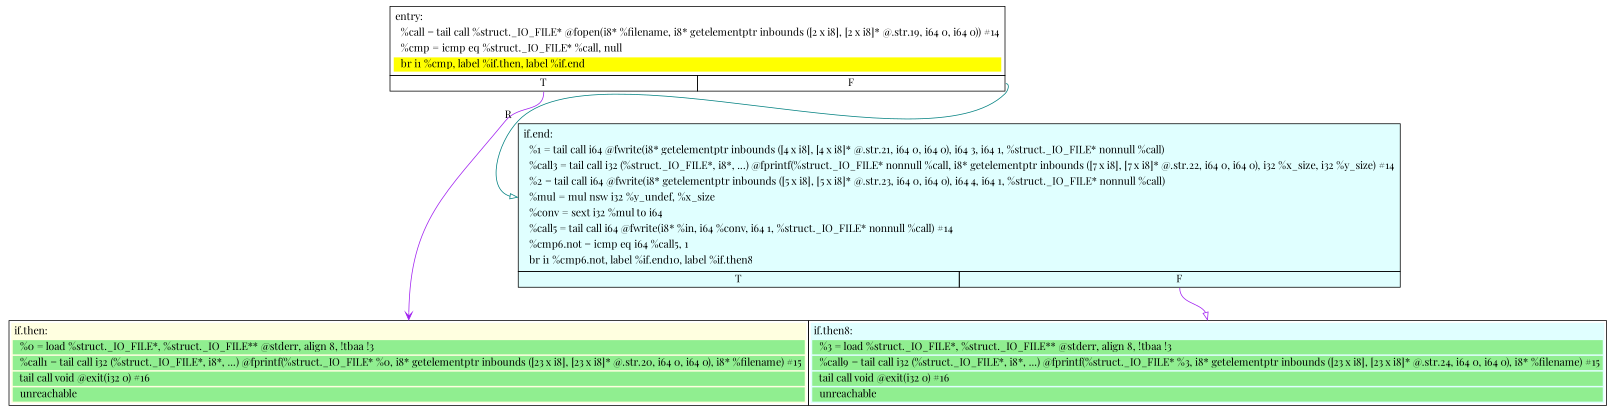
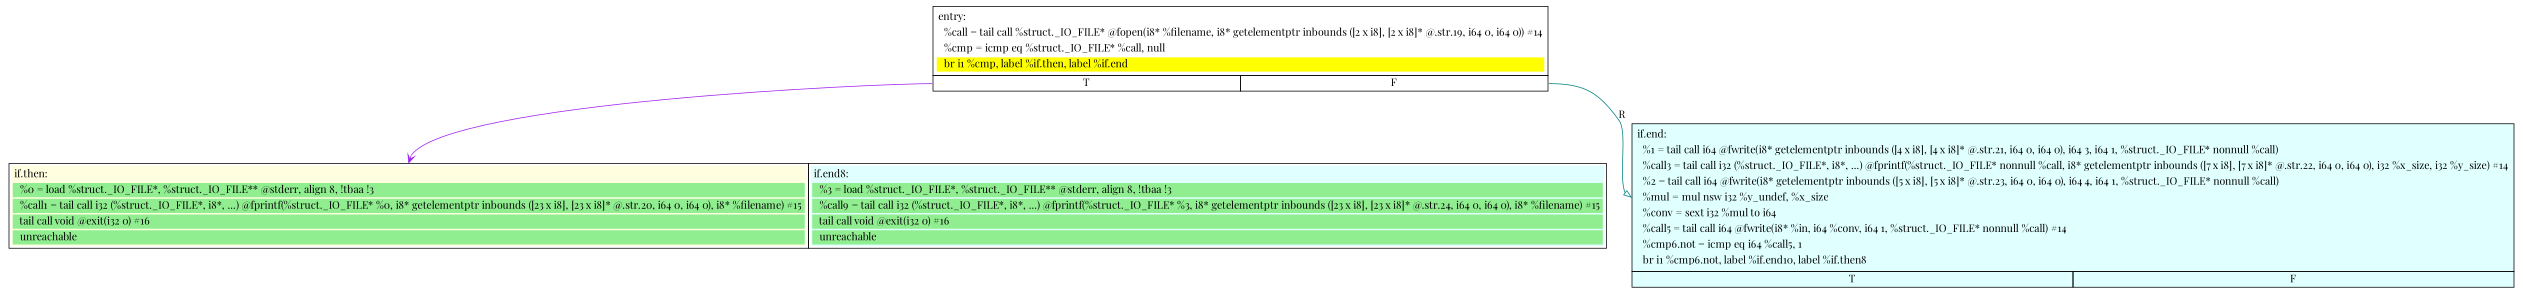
(1190, 302) -> none
(833, 331) -> (831, 174)
